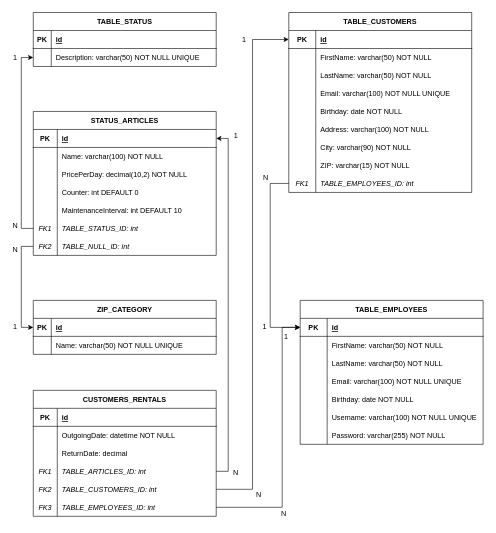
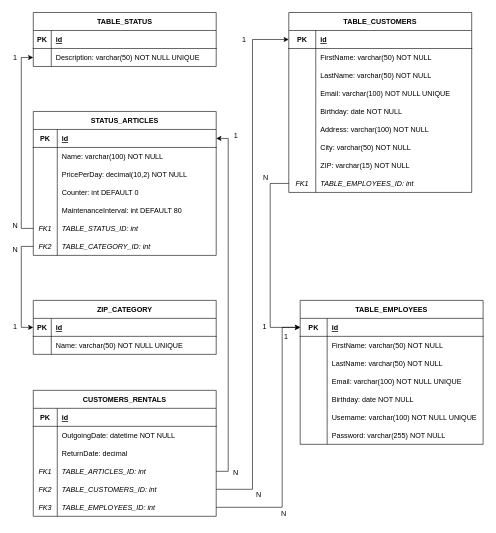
(368, 148) -> (368, 148)
(126, 211) -> (126, 211)
(95, 247) -> (103, 247)
